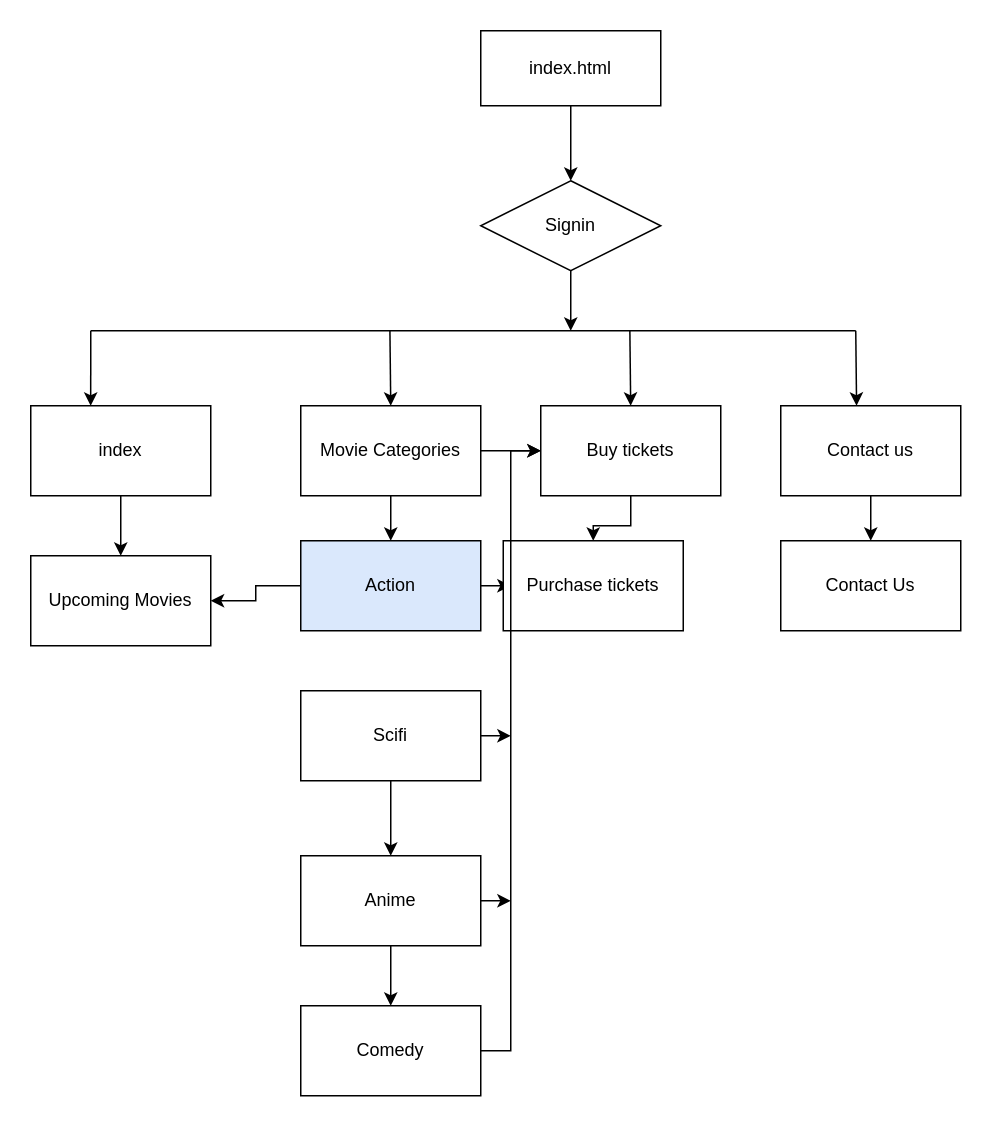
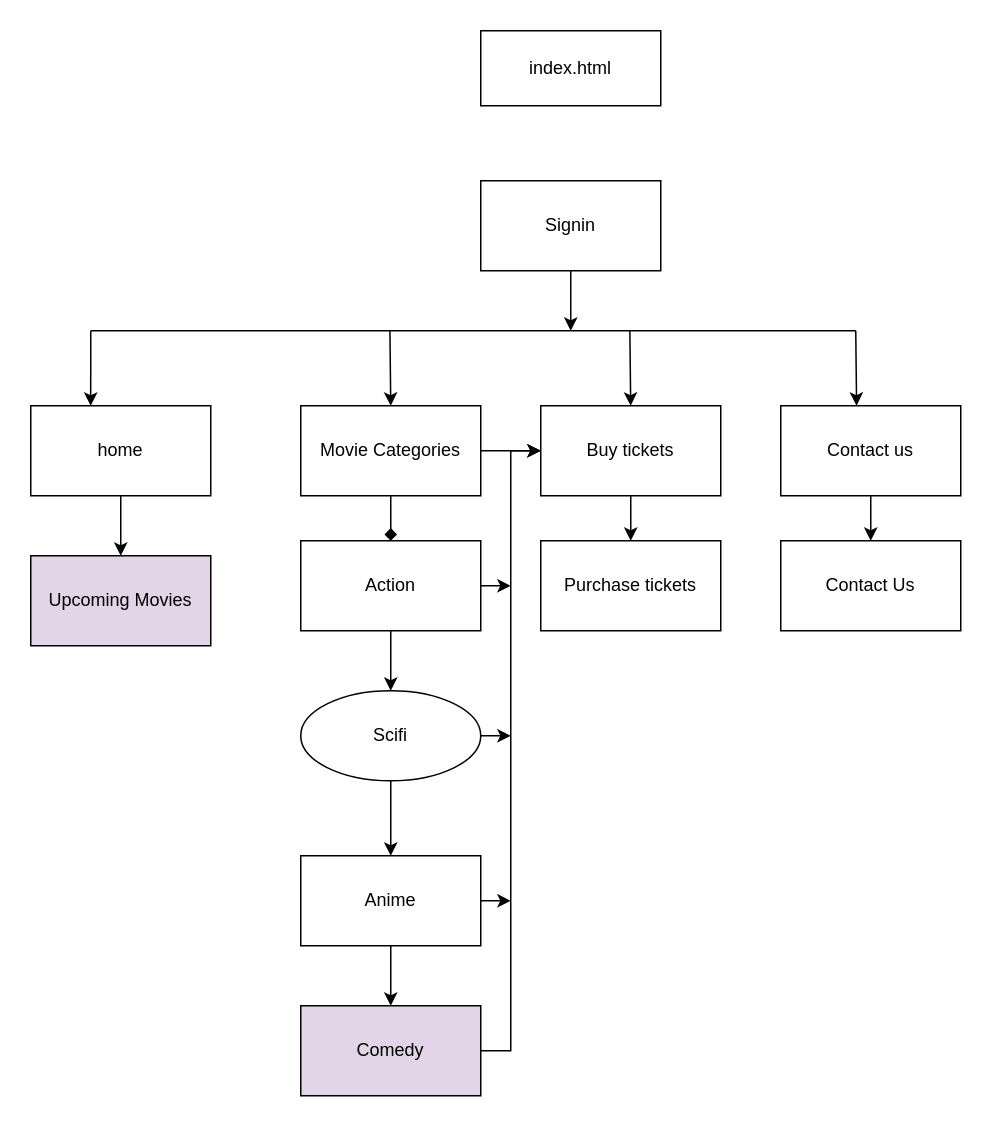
(571, 138) -> none
(571, 226) -> (571, 226)
(121, 451) -> (121, 451)
(391, 529) -> (391, 528)
(391, 586) -> (391, 586)
(593, 586) -> (631, 586)
(256, 588) -> (391, 656)
(121, 601) -> (121, 601)
(391, 736) -> (391, 736)
(391, 1051) -> (391, 1051)
